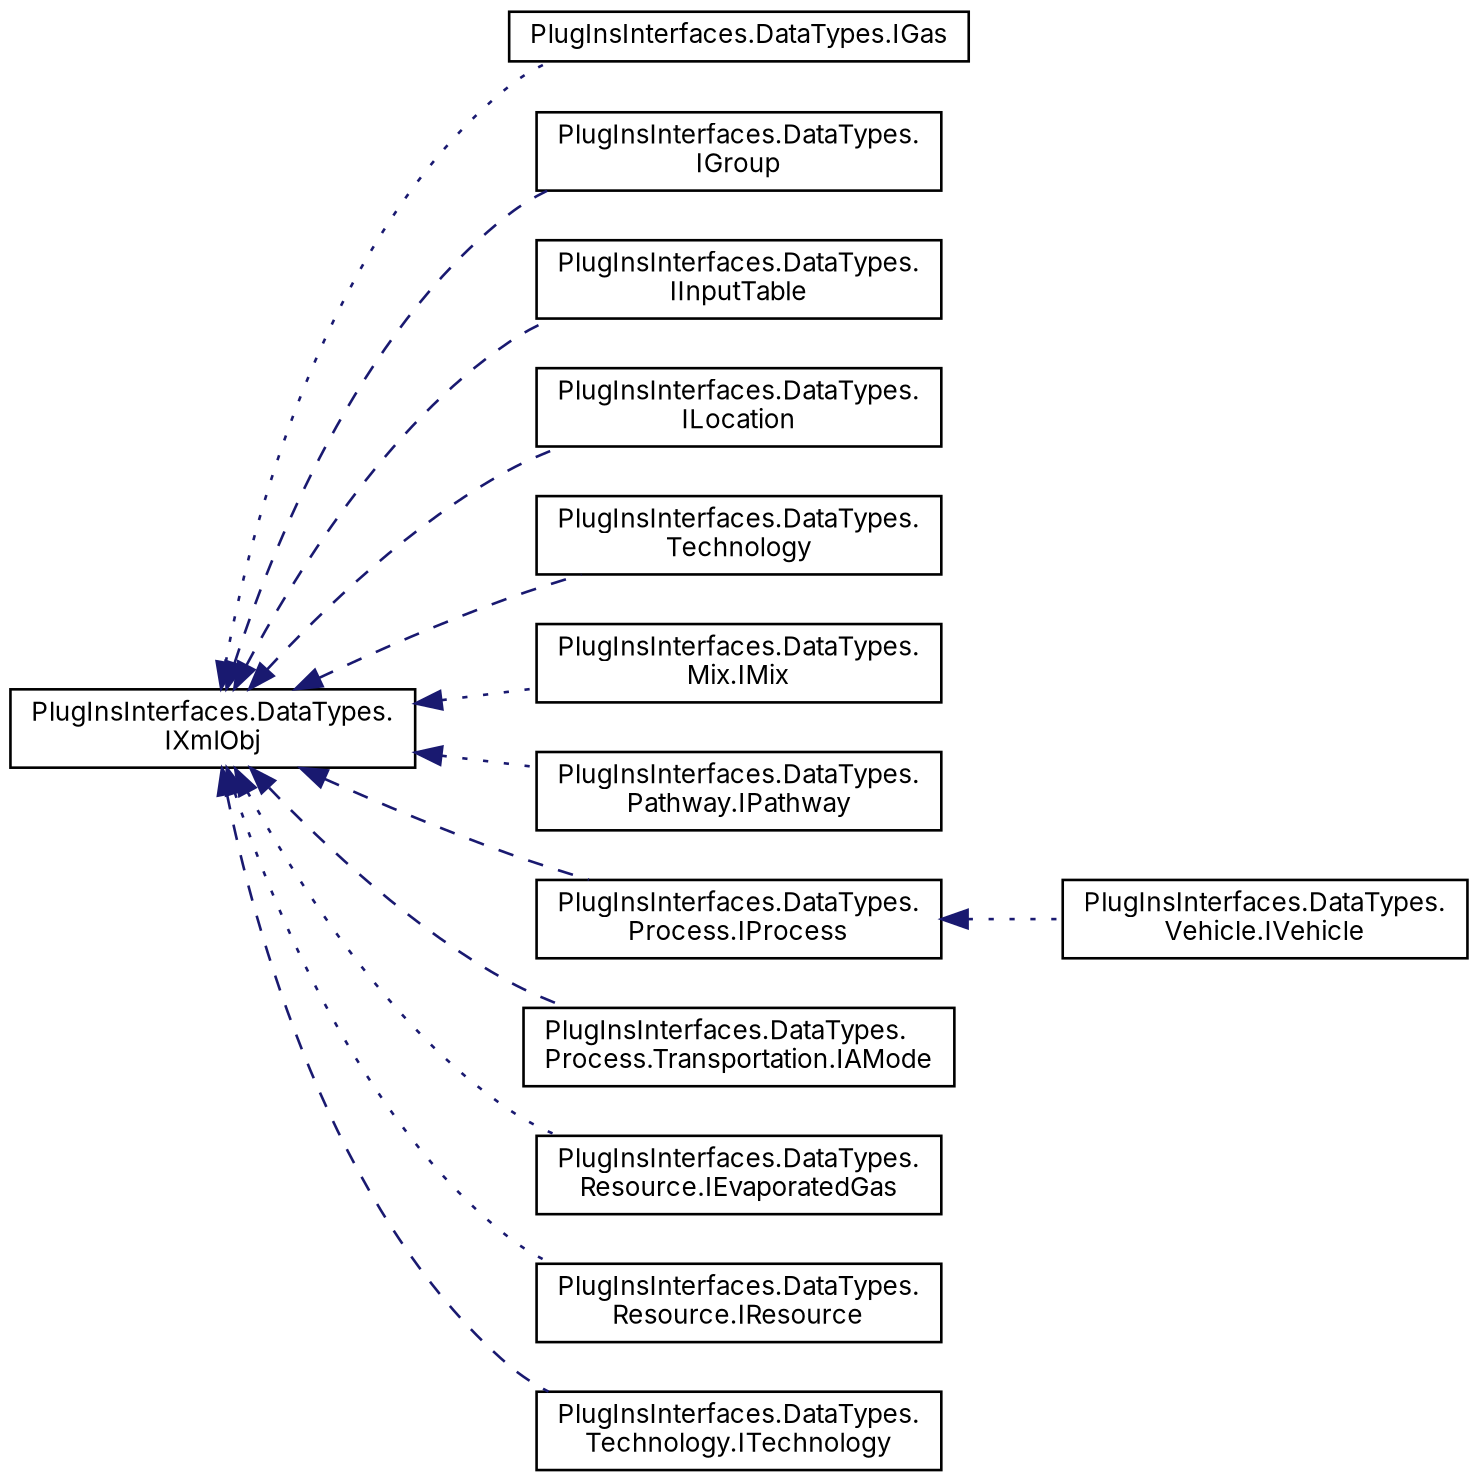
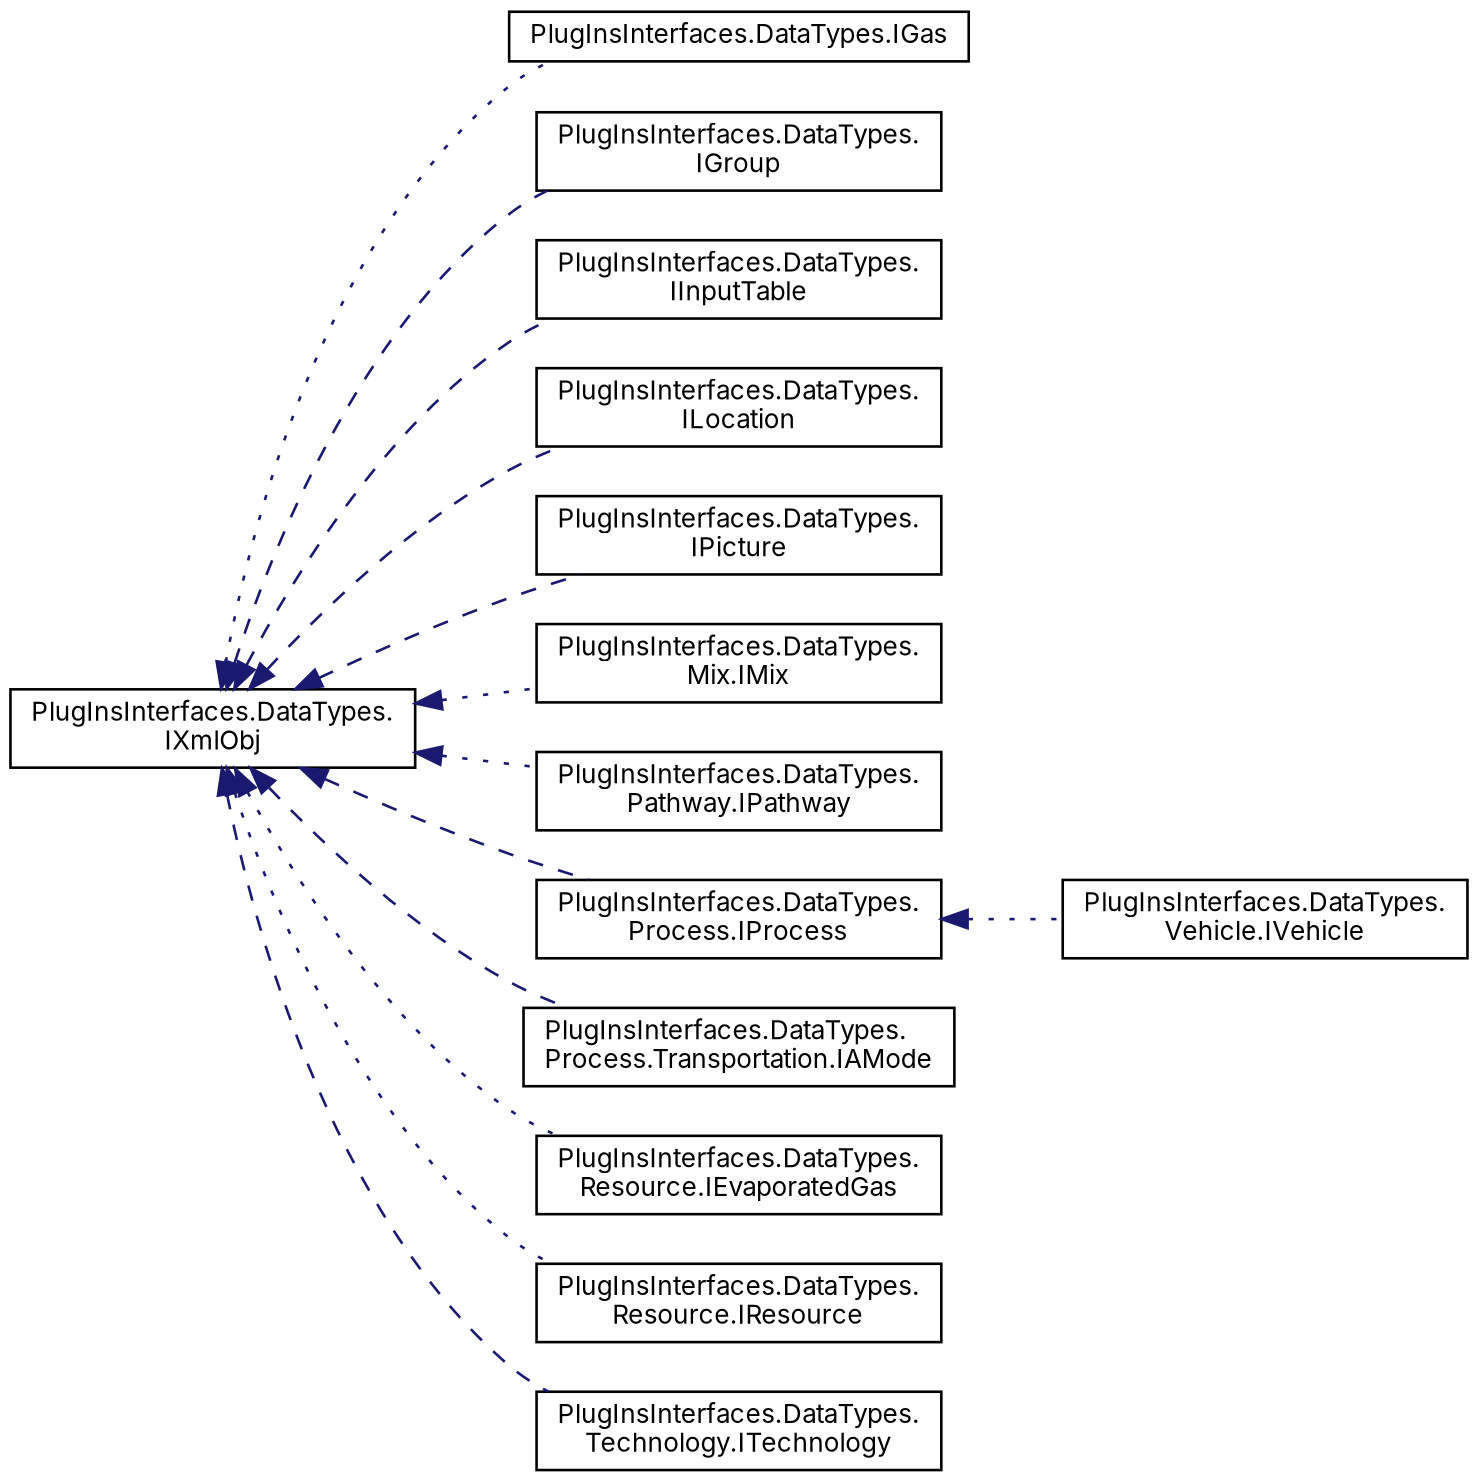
(739, 535) -> (739, 535)
